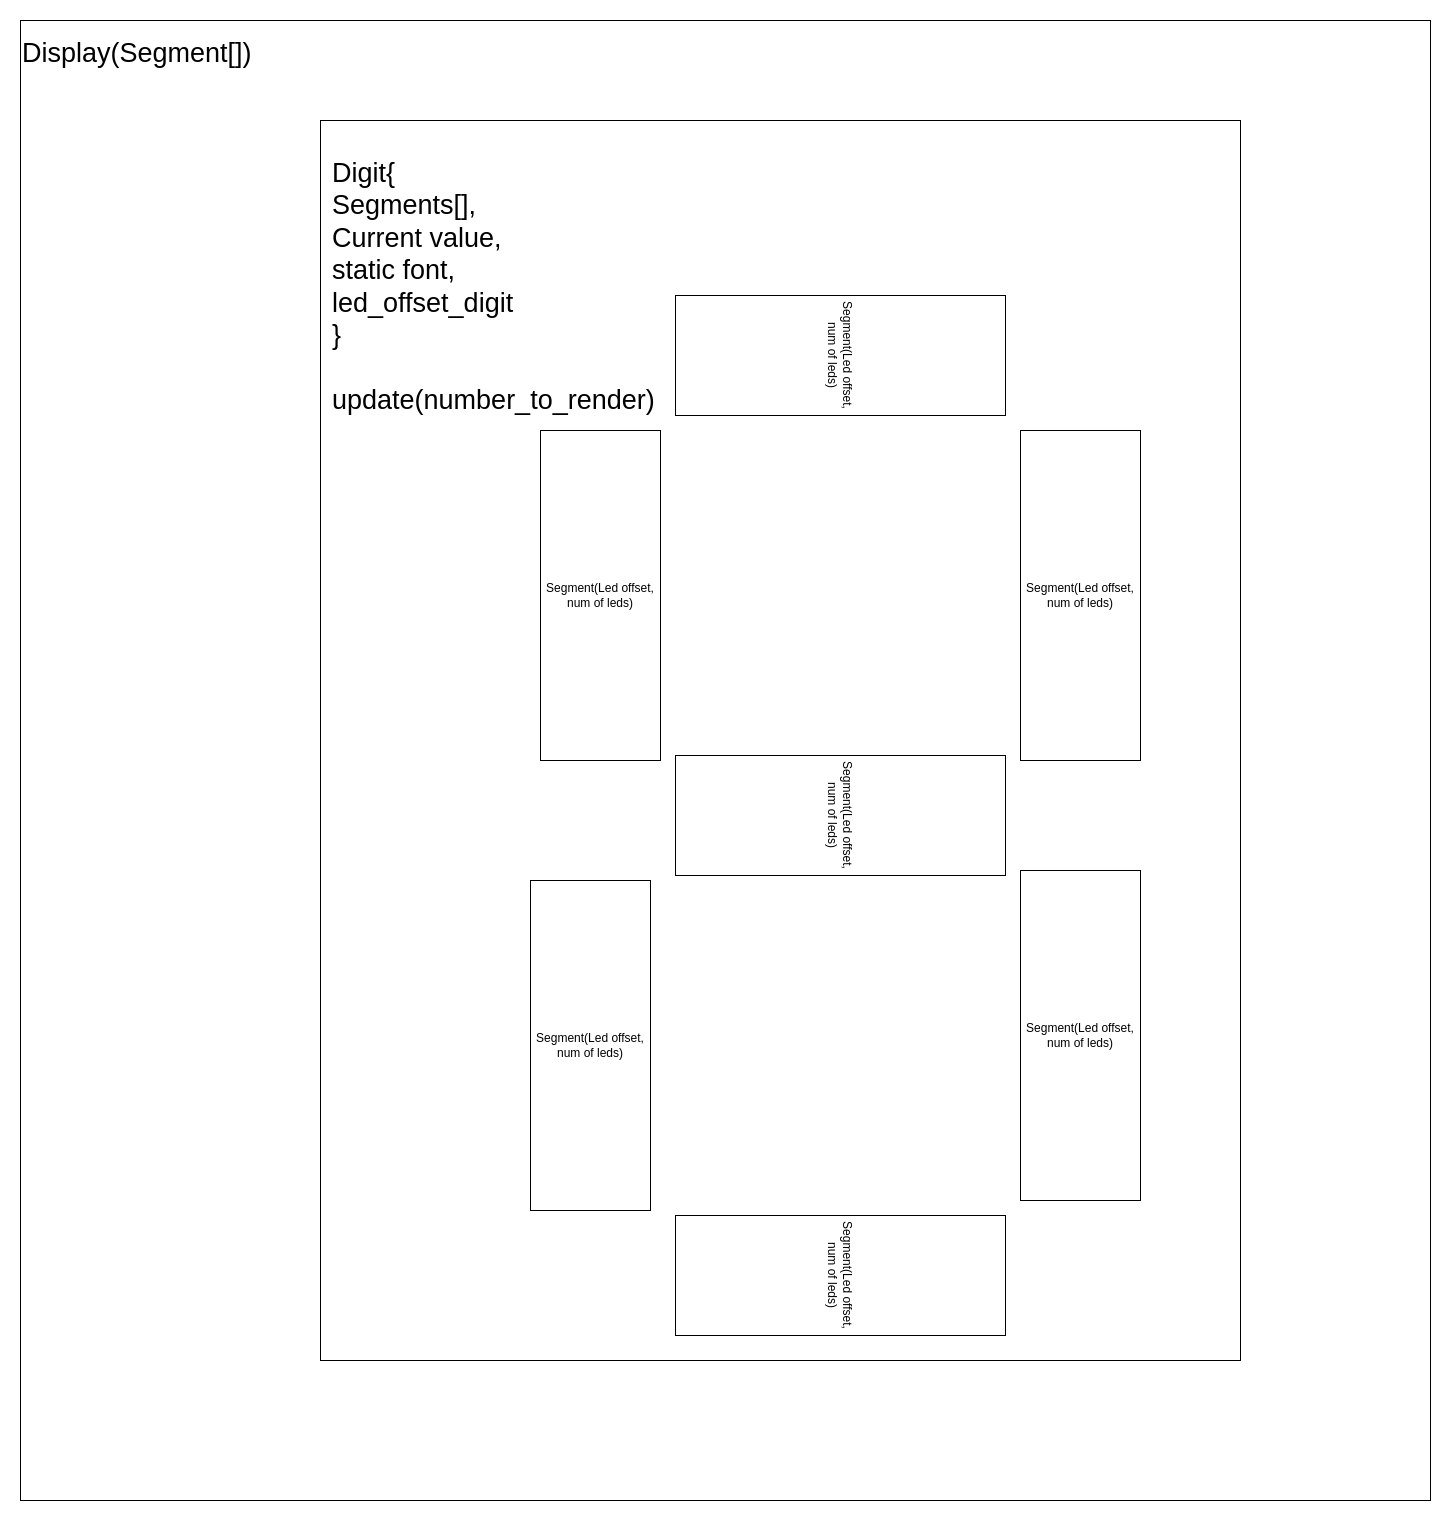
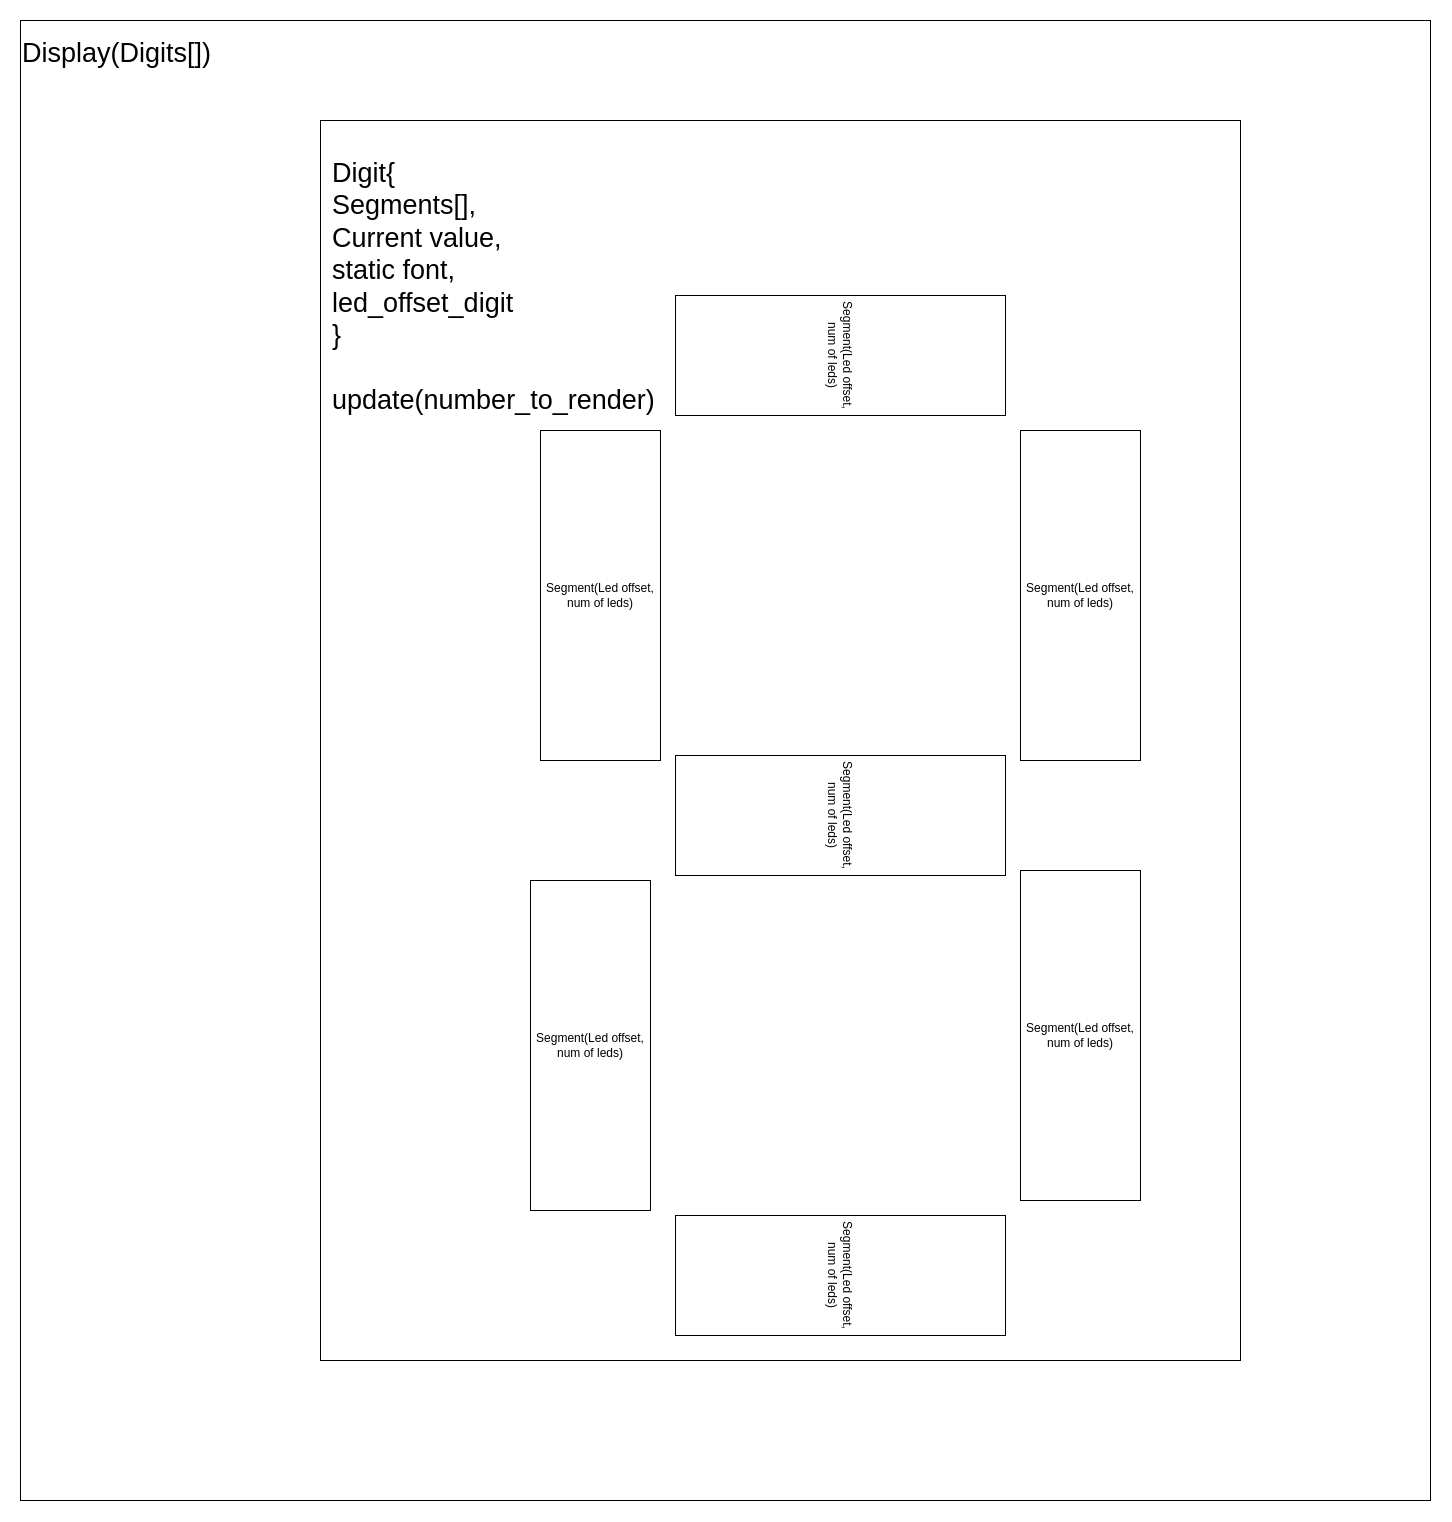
(80, 45) -> (73, 45)
